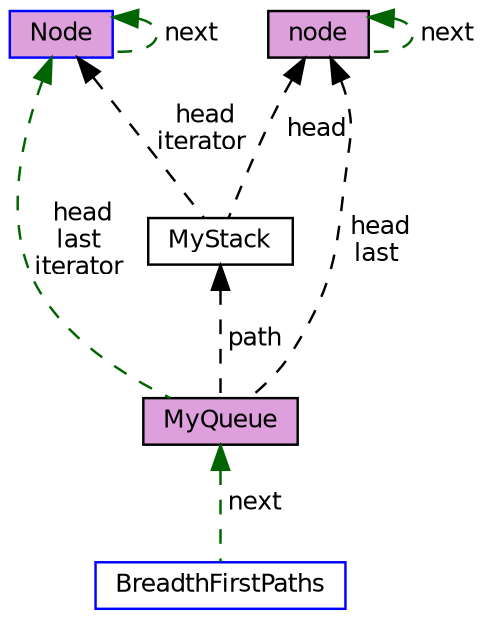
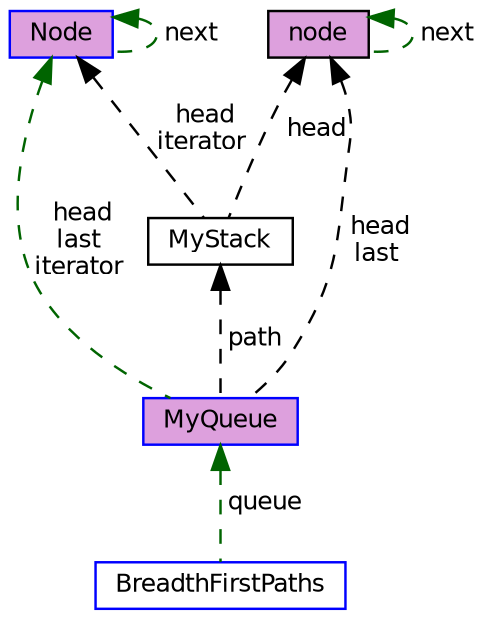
(221, 421) -> (221, 421)
(251, 503) -> (262, 503)
